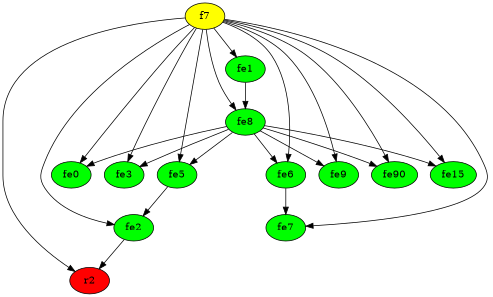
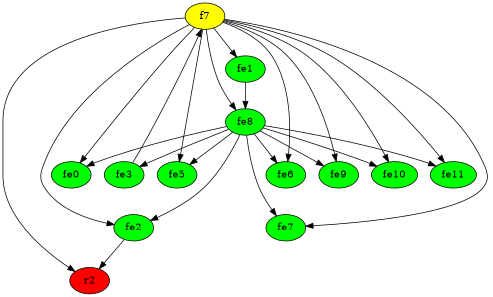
(162, 91) -> (167, 100)
(395, 175) -> (395, 175)
(453, 175) -> (453, 175)
(158, 198) -> (207, 185)
(286, 198) -> (254, 174)
